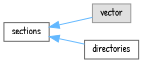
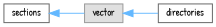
(72, 41) -> (146, 13)
